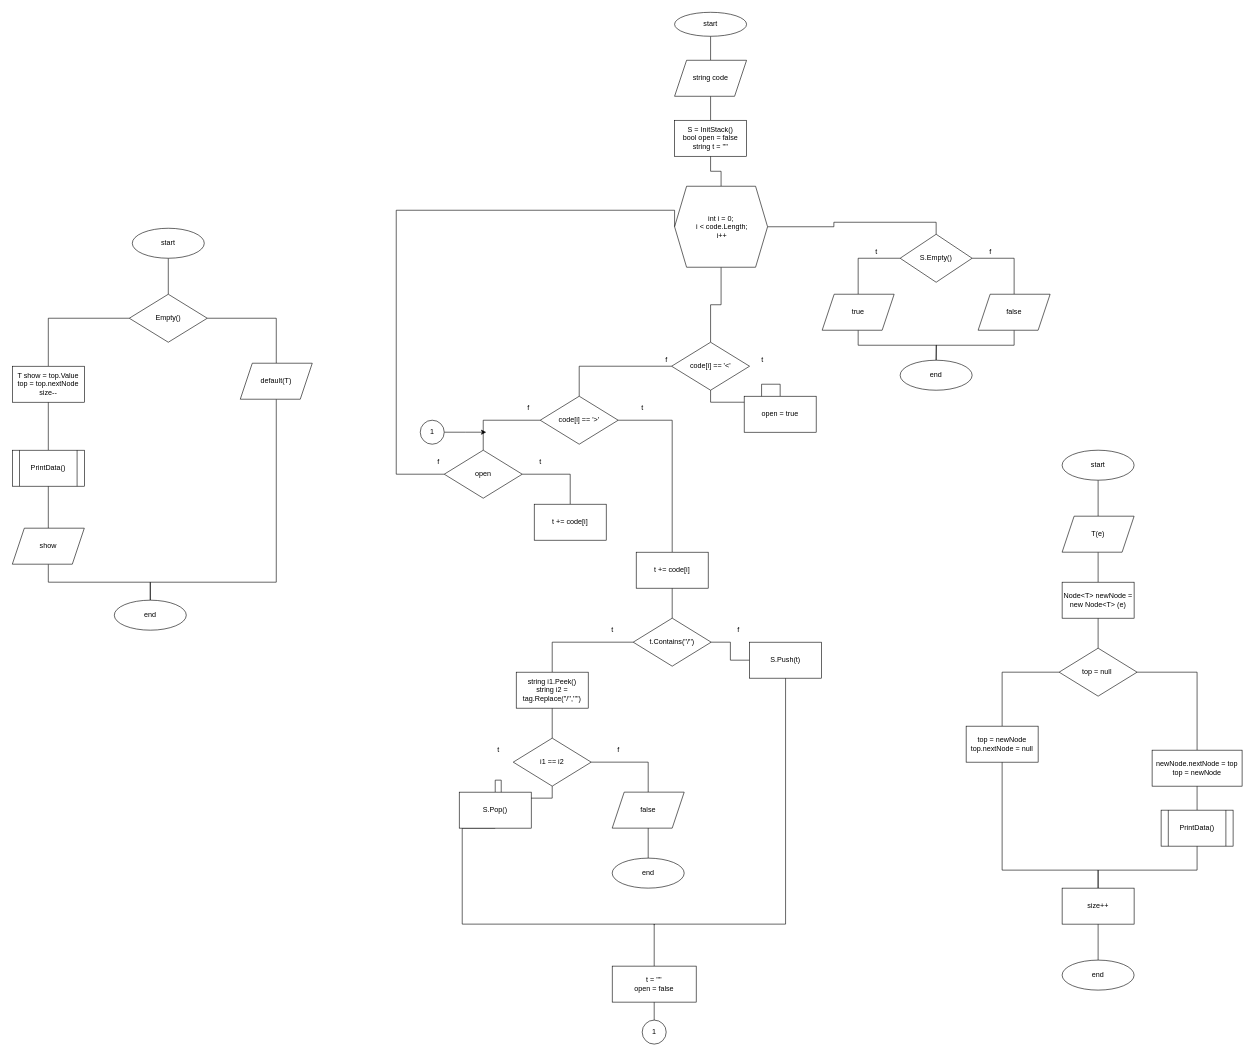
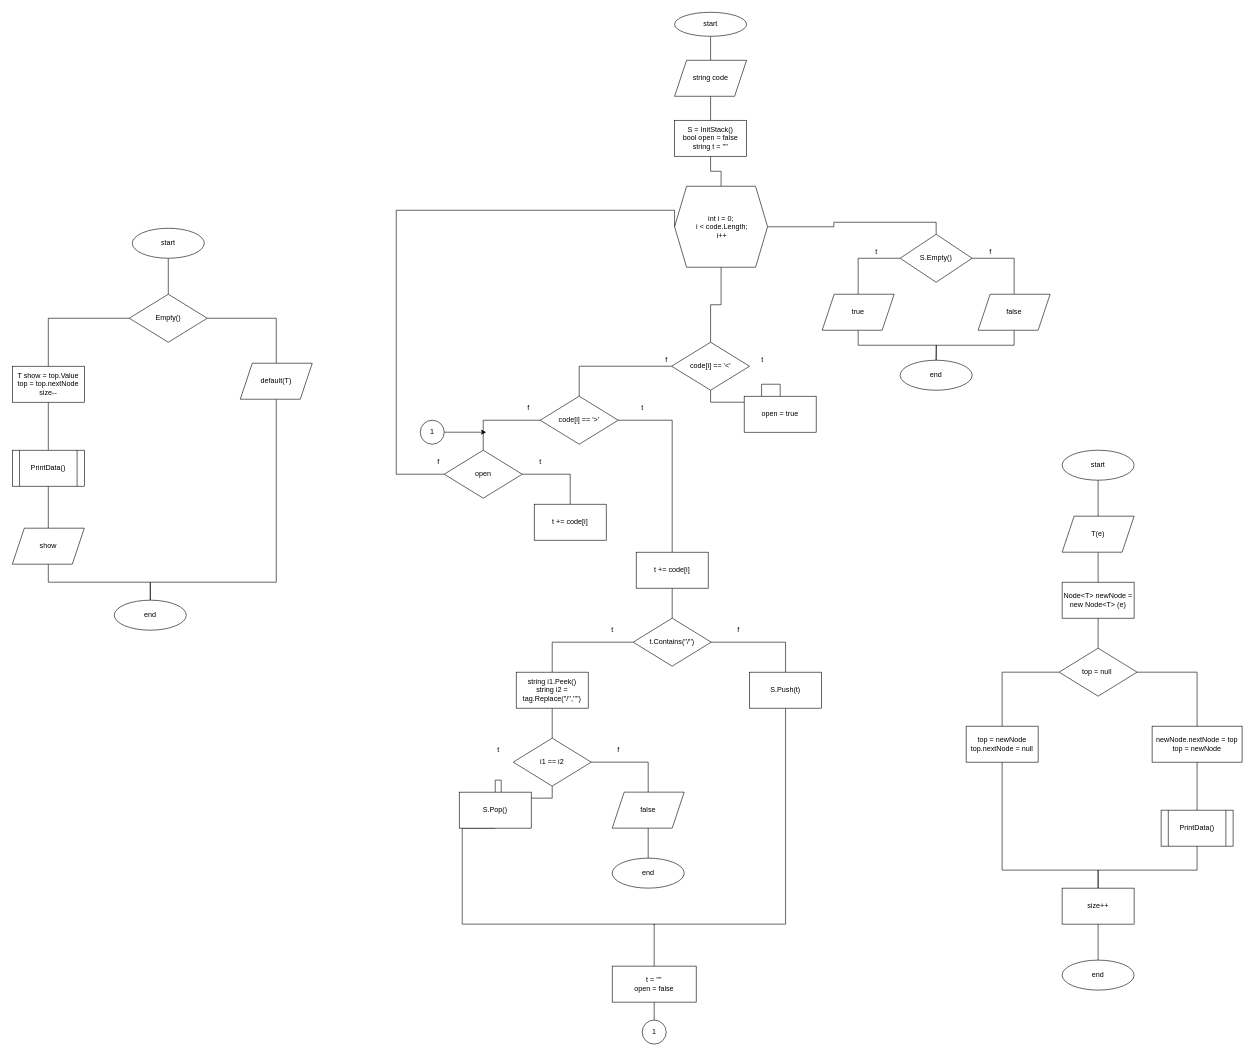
(786, 660) -> (786, 690)
(1197, 768) -> (1197, 744)
